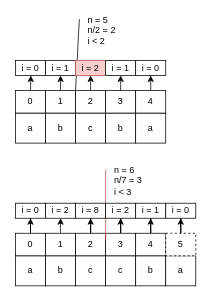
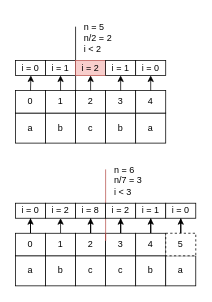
(102, 30) -> (98, 38)
